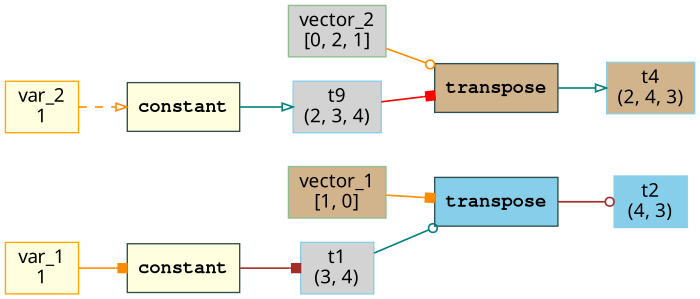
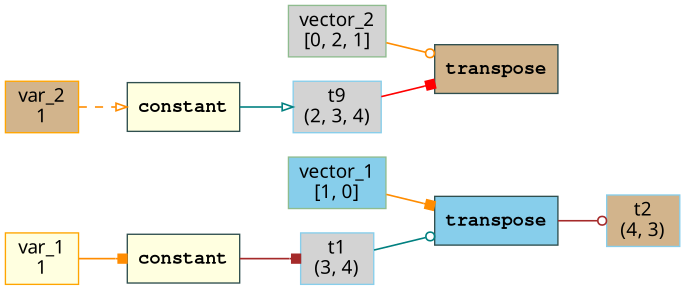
(651, 88) -> none
(42, 107) -> (42, 107)
(337, 192) -> (337, 183)
(651, 202) -> (643, 221)
